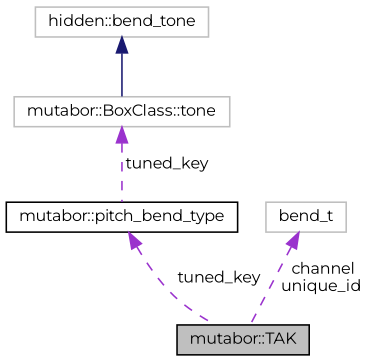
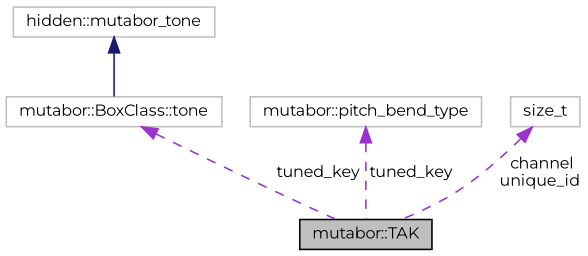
(122, 22) -> (114, 22)
(122, 173) -> (246, 177)
(122, 217) -> (366, 112)
(306, 217) -> (545, 112)
